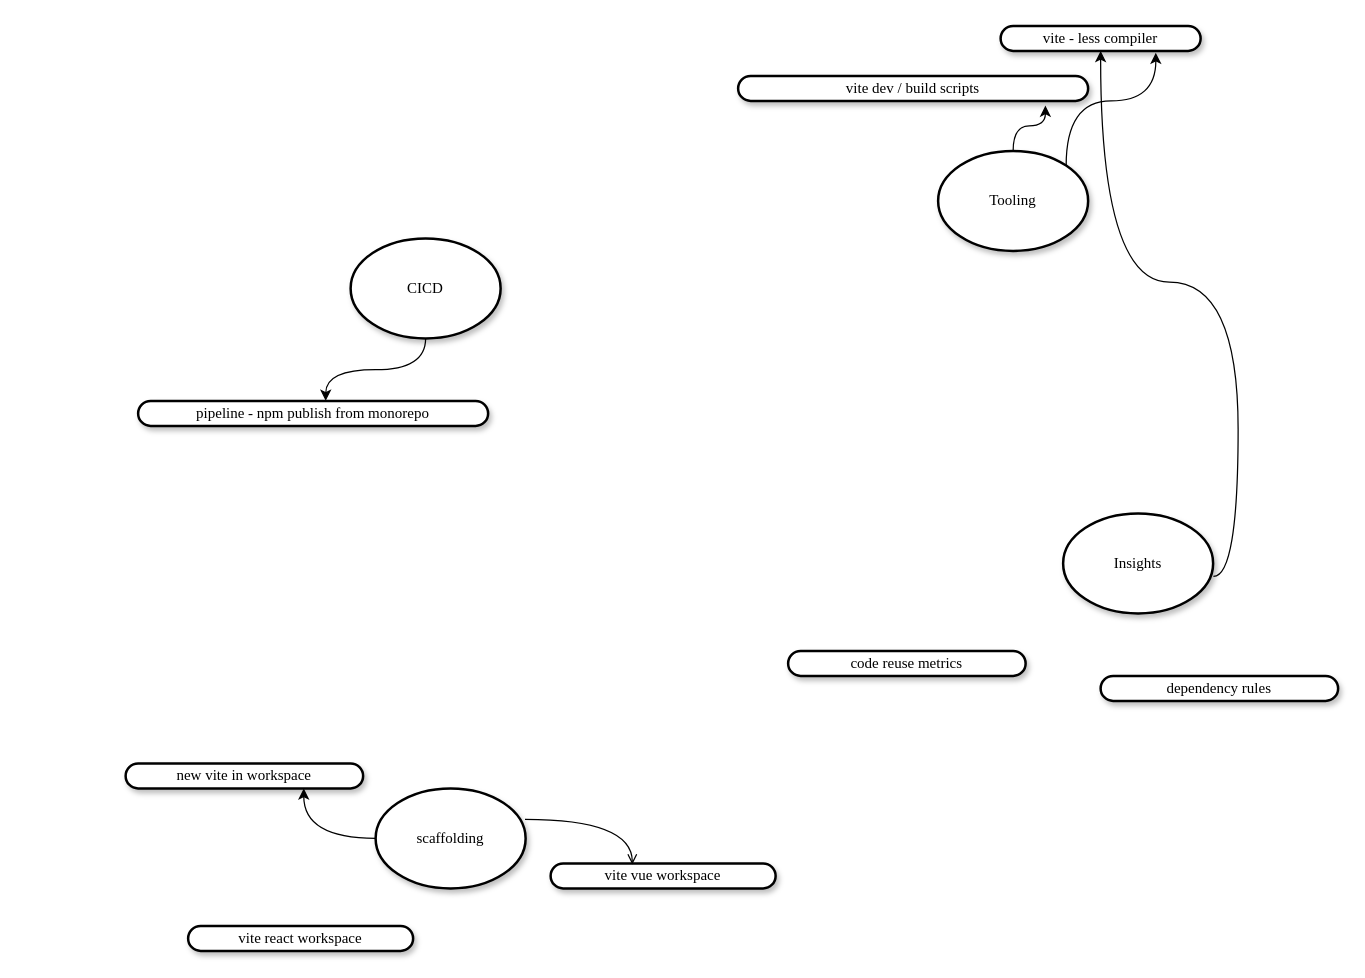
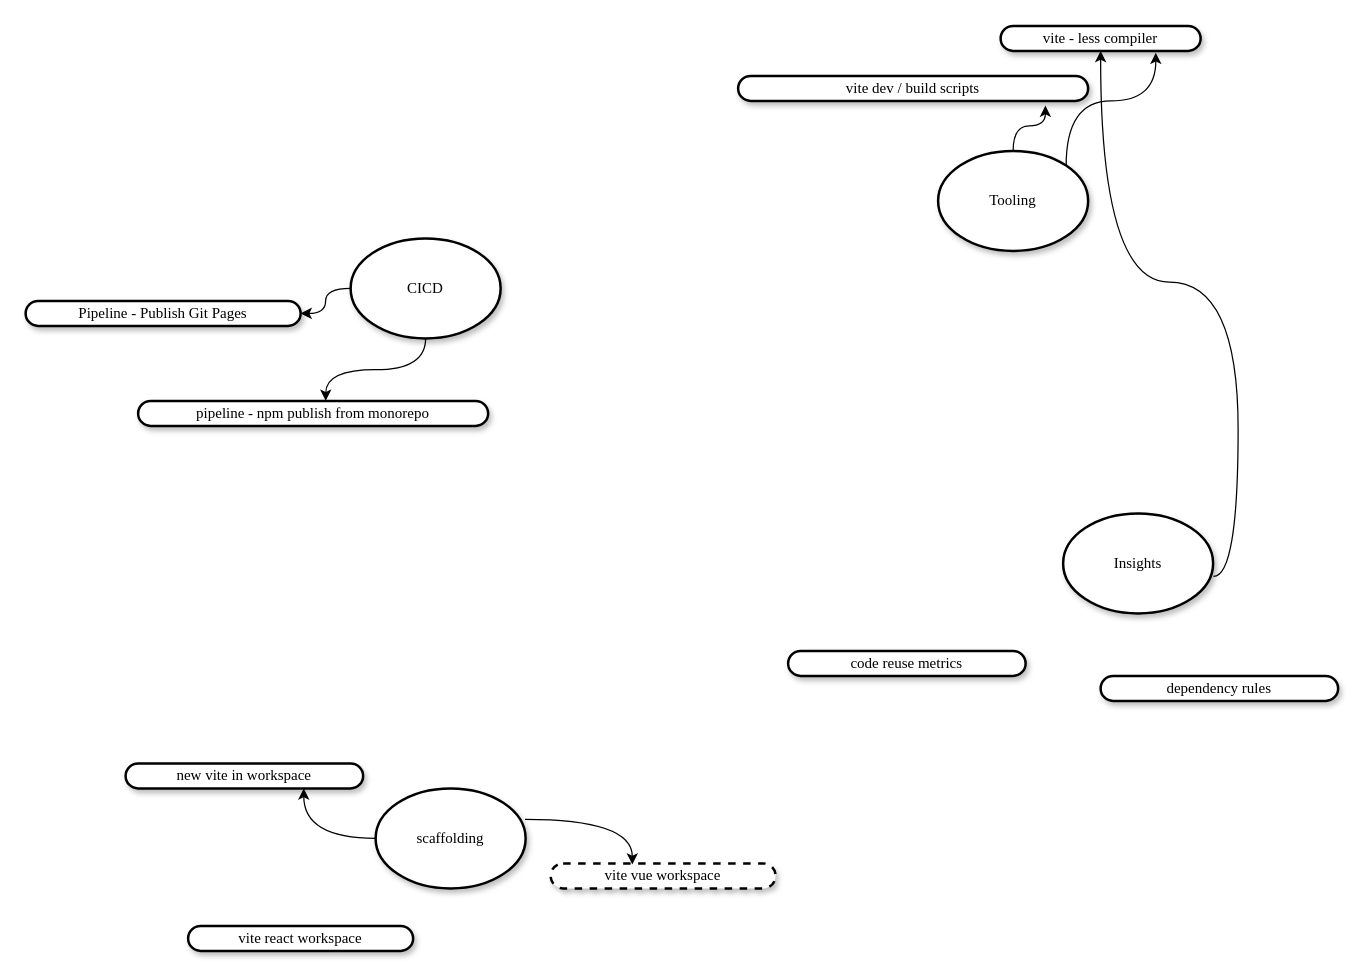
none -> (326, 298)
none -> (163, 313)
(608, 831) -> (606, 829)
(663, 876) -> (663, 876)
